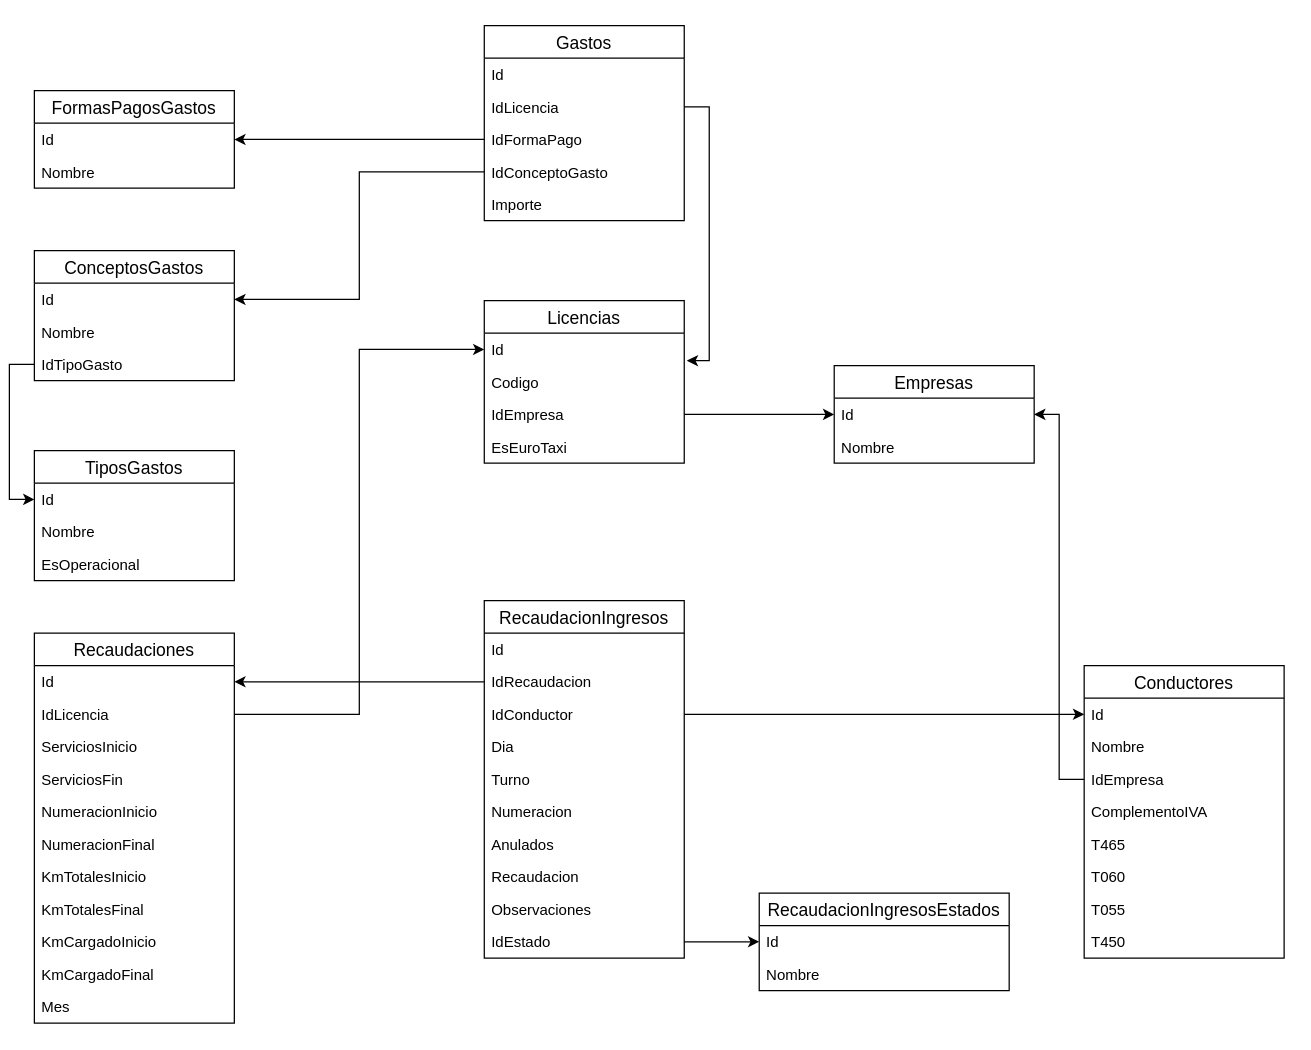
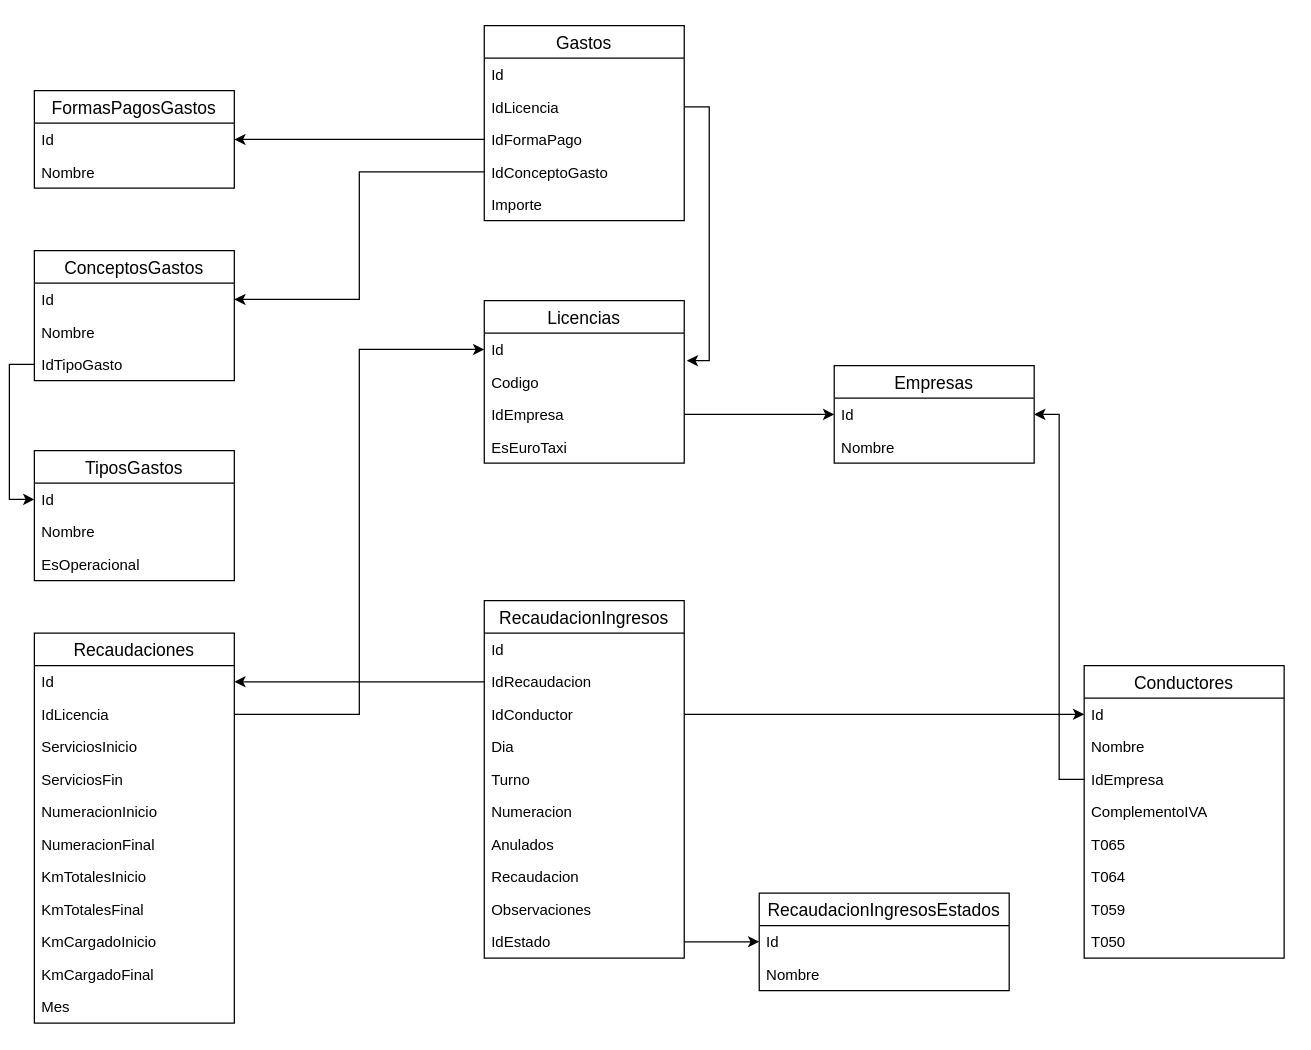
(1108, 845) -> (1108, 845)
(1108, 878) -> (1108, 878)
(1108, 910) -> (1108, 910)
(1108, 943) -> (1108, 943)
